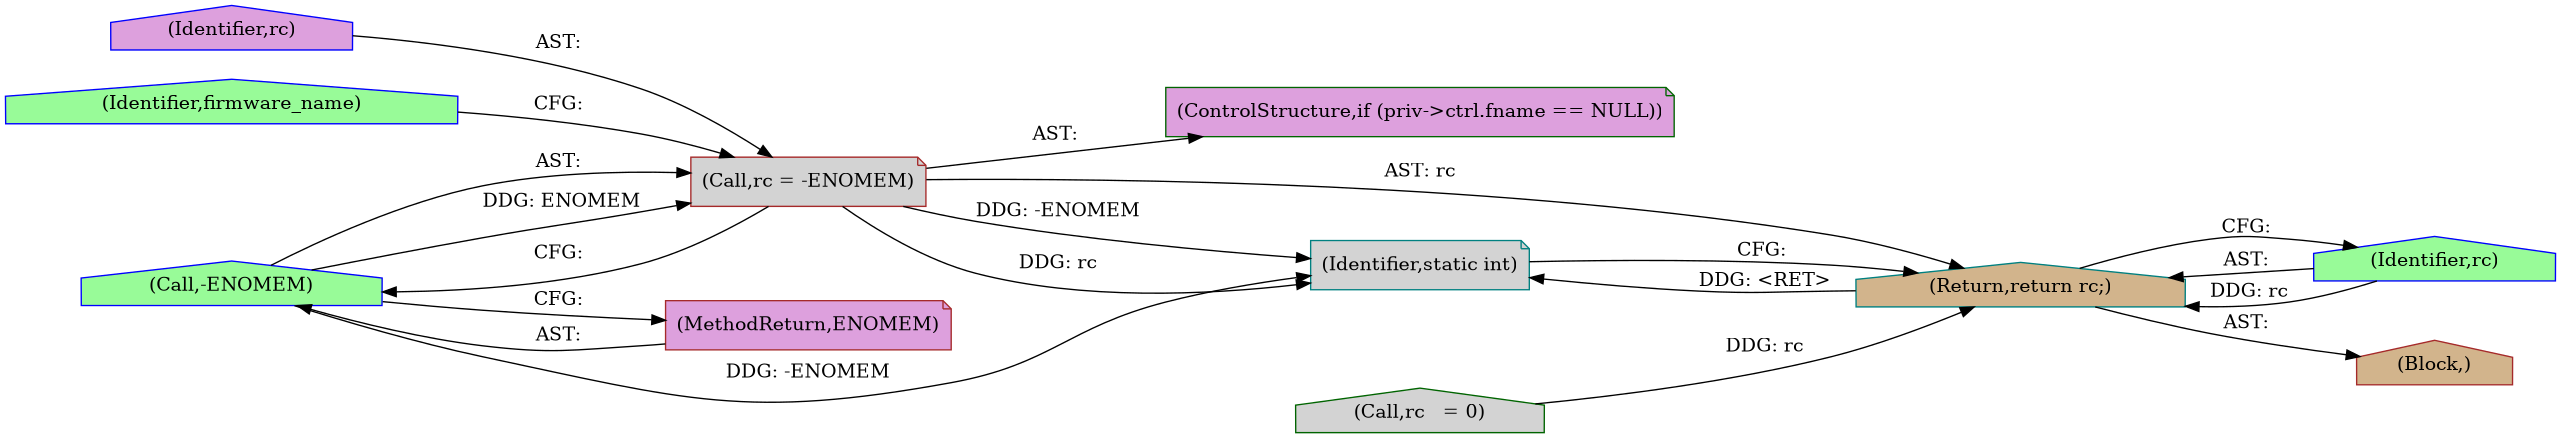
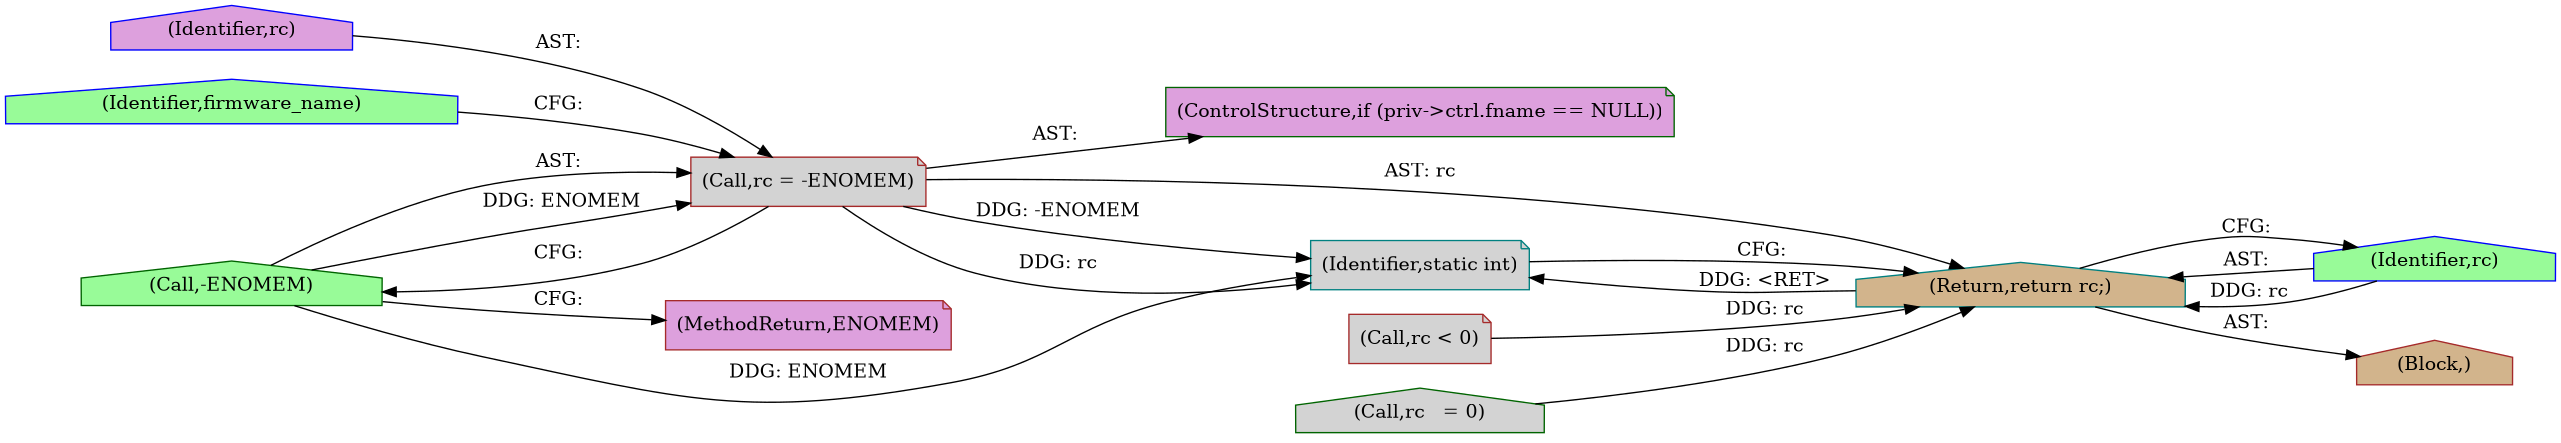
(232, 286) -> (232, 286)
none -> (1420, 339)
(486, 346) -> none
(808, 372) -> (808, 372)
